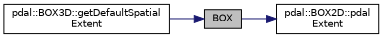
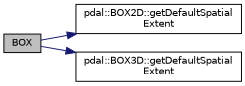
(182, 19) -> (54, 49)
(328, 19) -> (159, 19)
